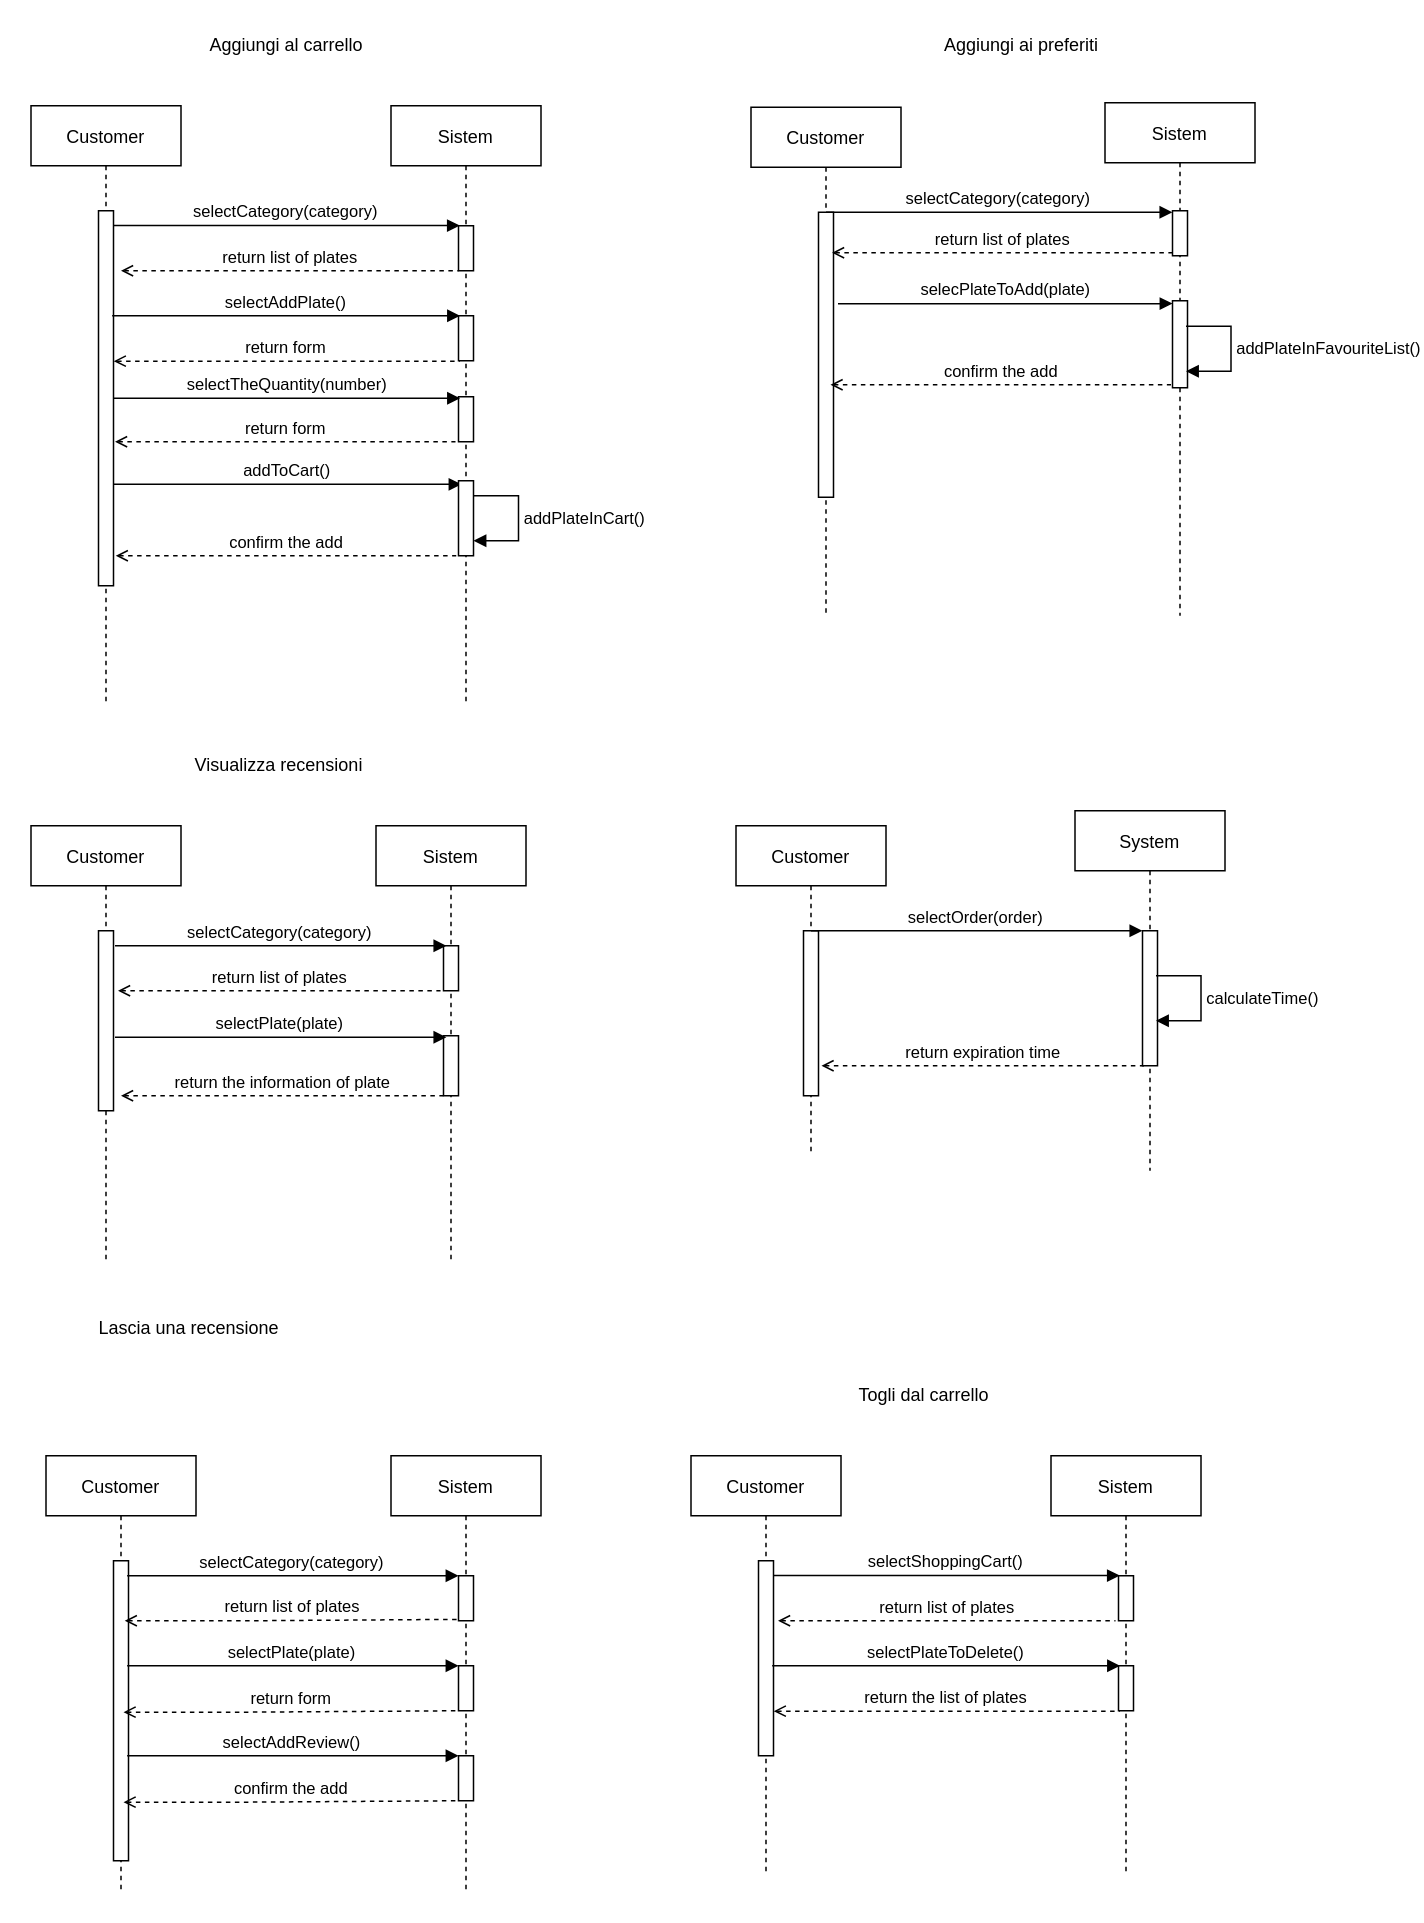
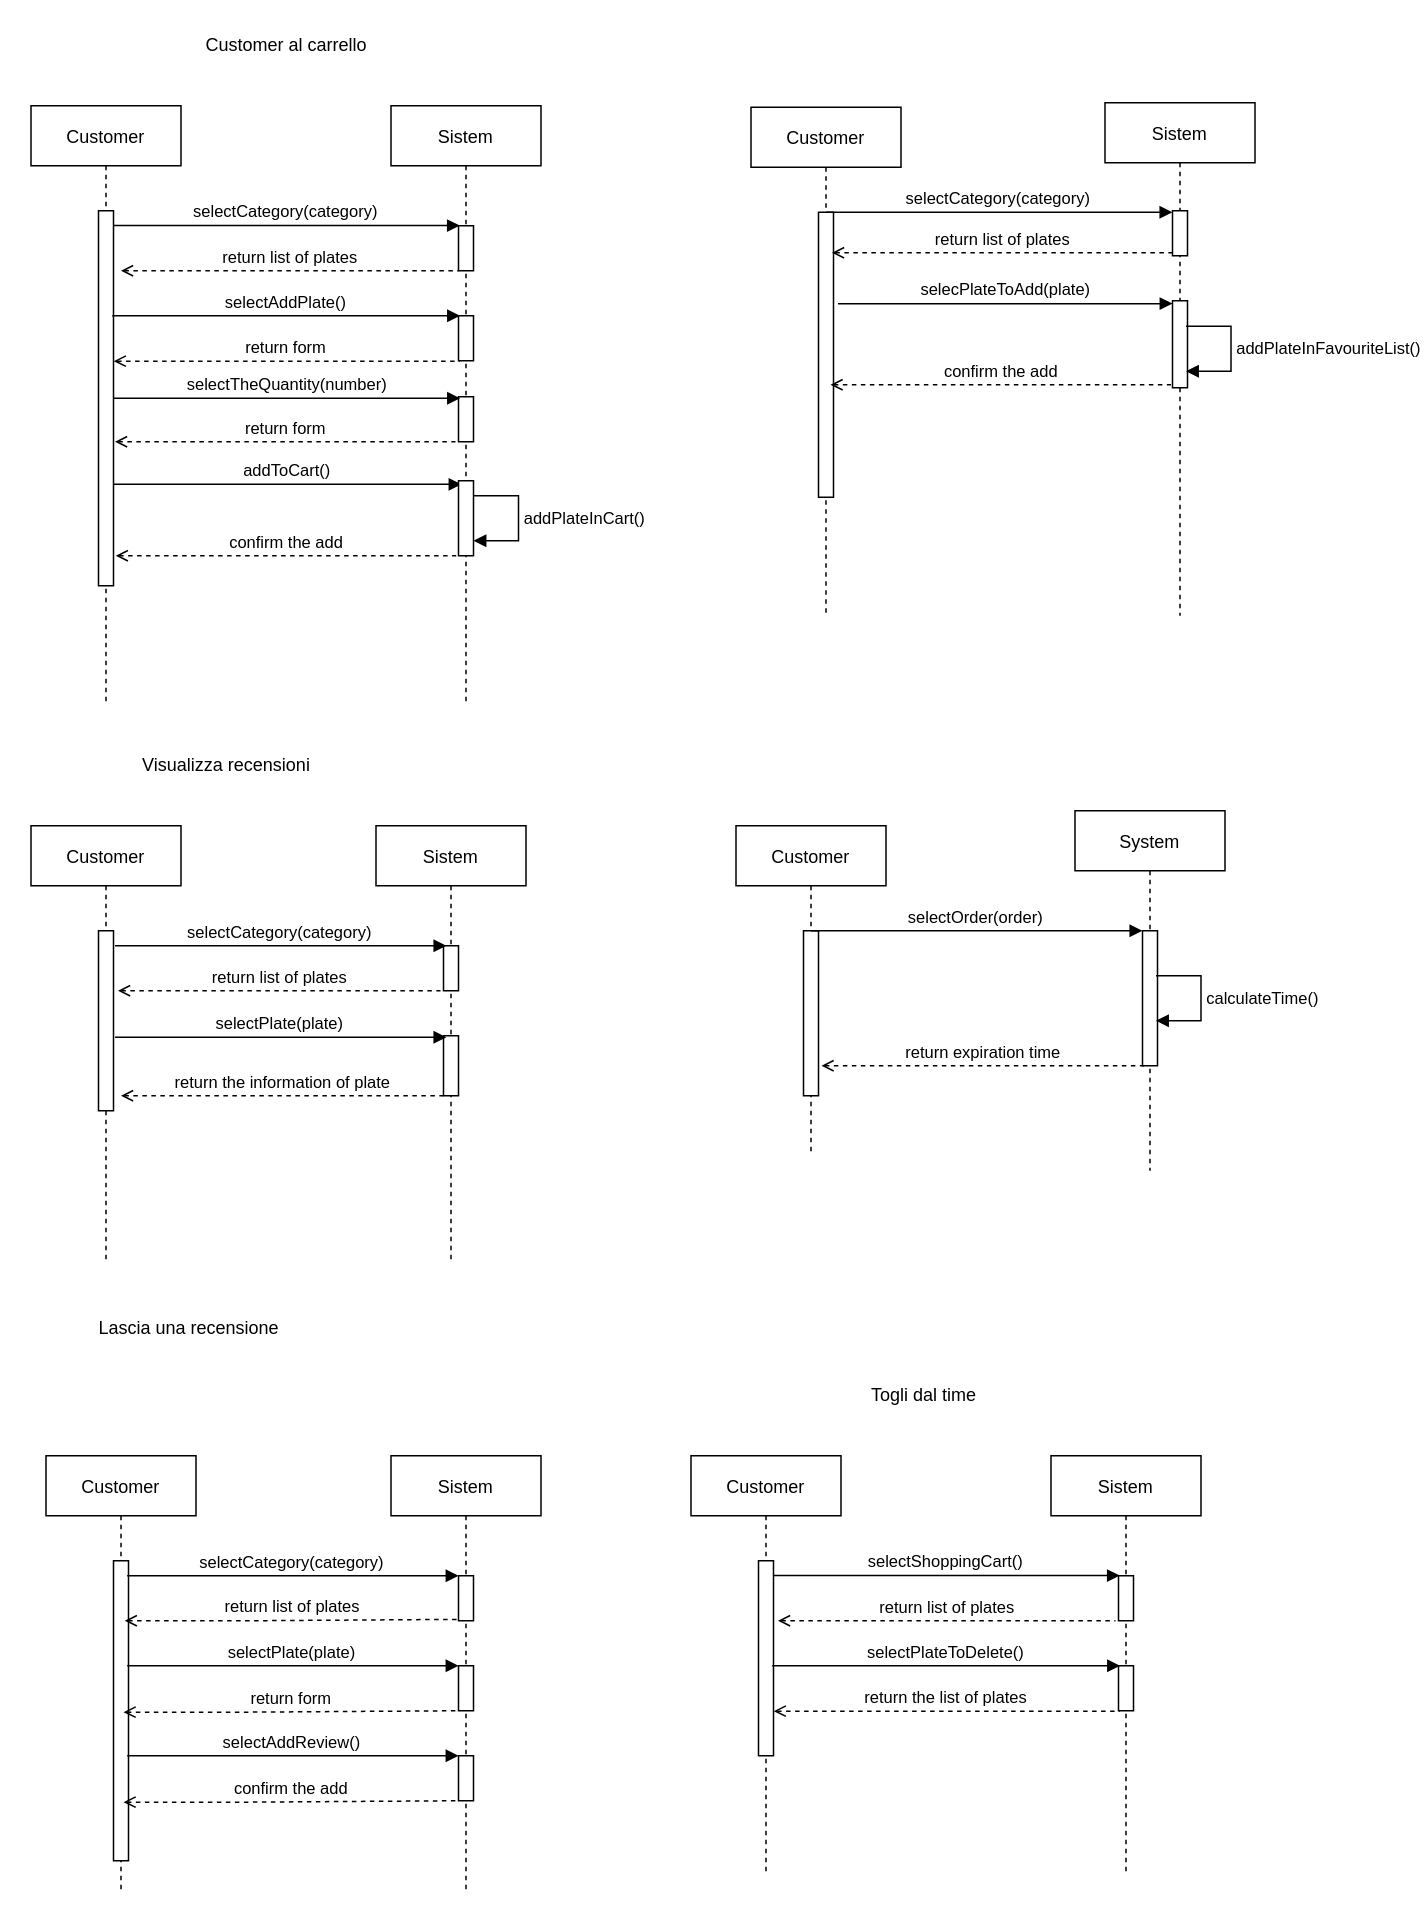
(287, 46) -> (287, 46)
(1021, 46) -> none
(278, 766) -> (226, 766)
(924, 1396) -> (924, 1396)
